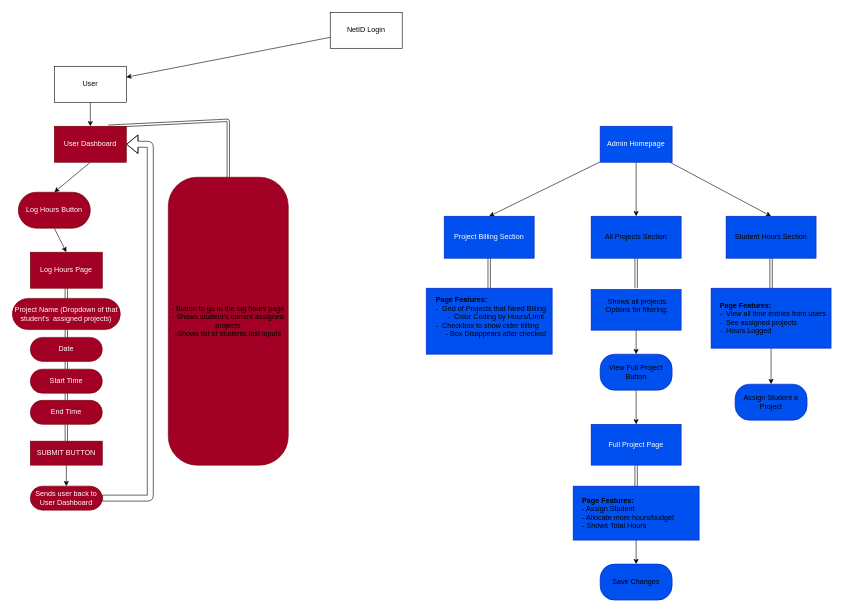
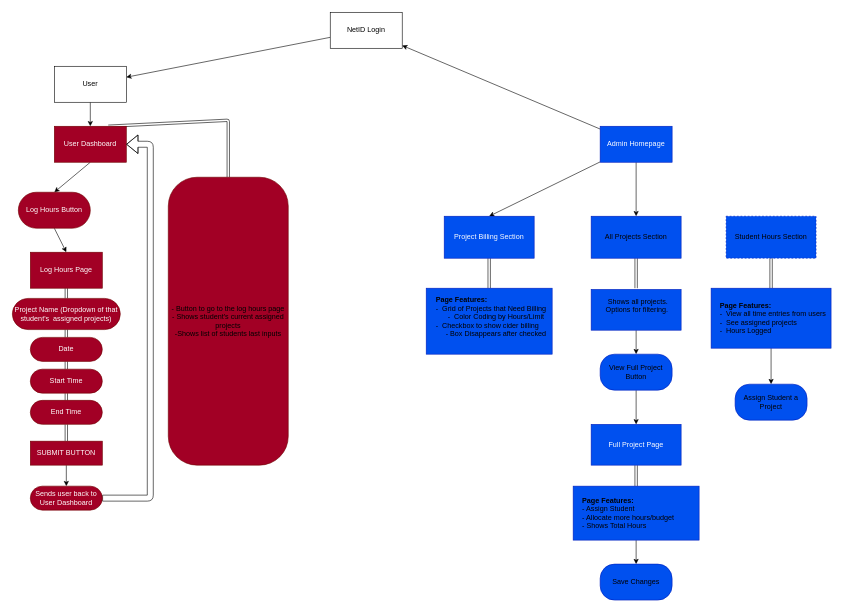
(719, 188) -> (504, 88)
(771, 237) -> (771, 237)
